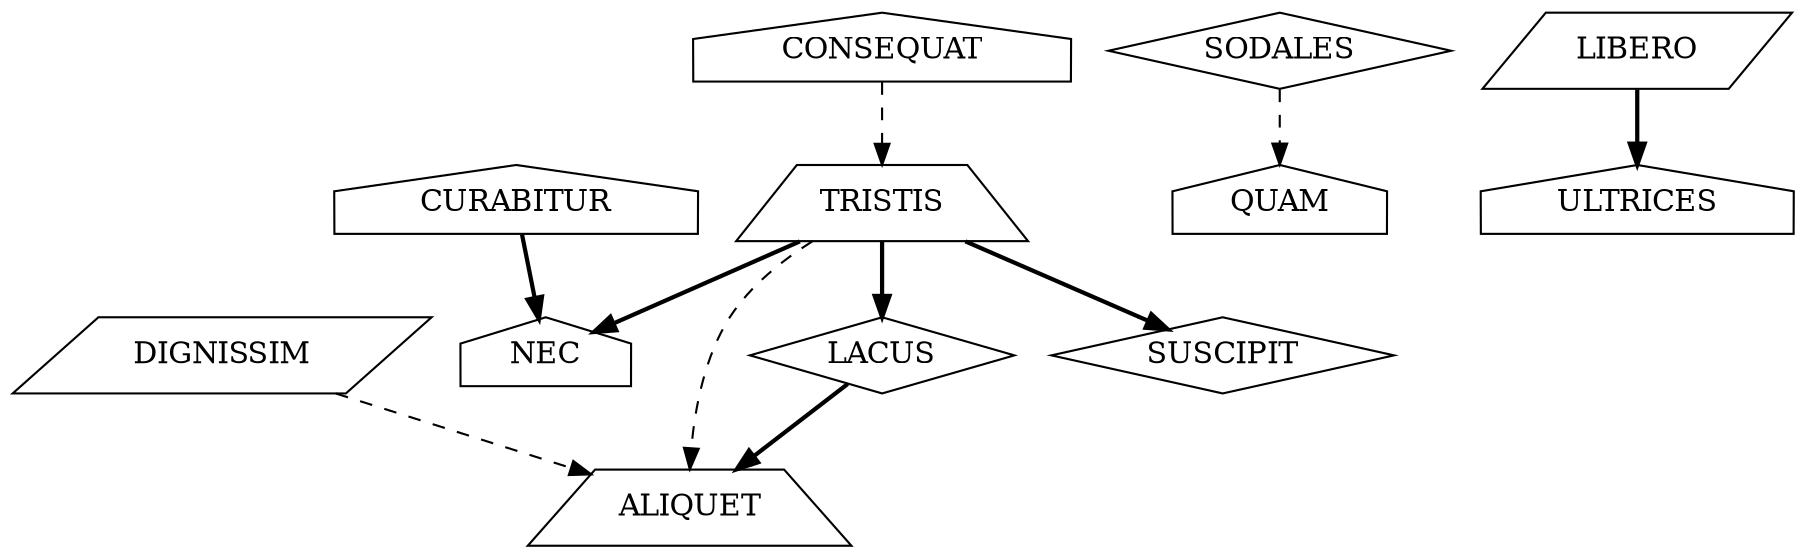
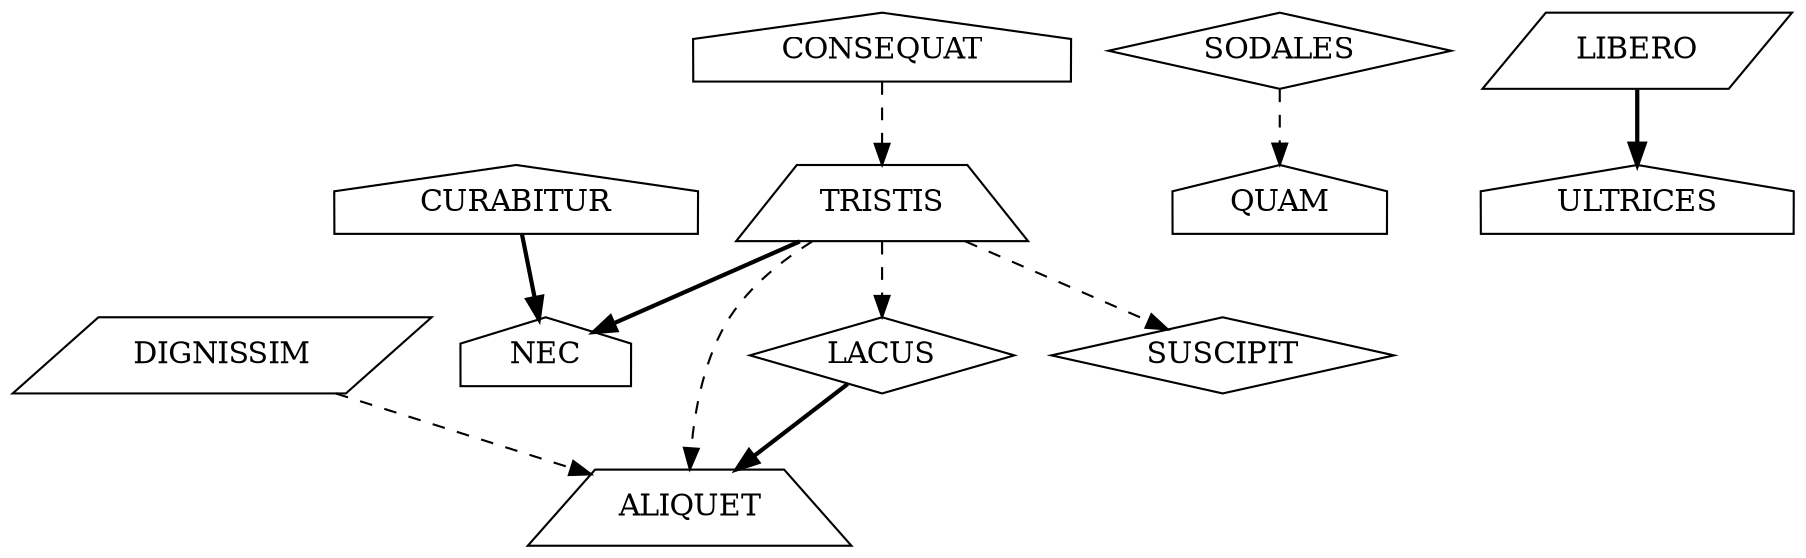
(882, 269) -> (882, 269)
(1057, 281) -> (1057, 281)
